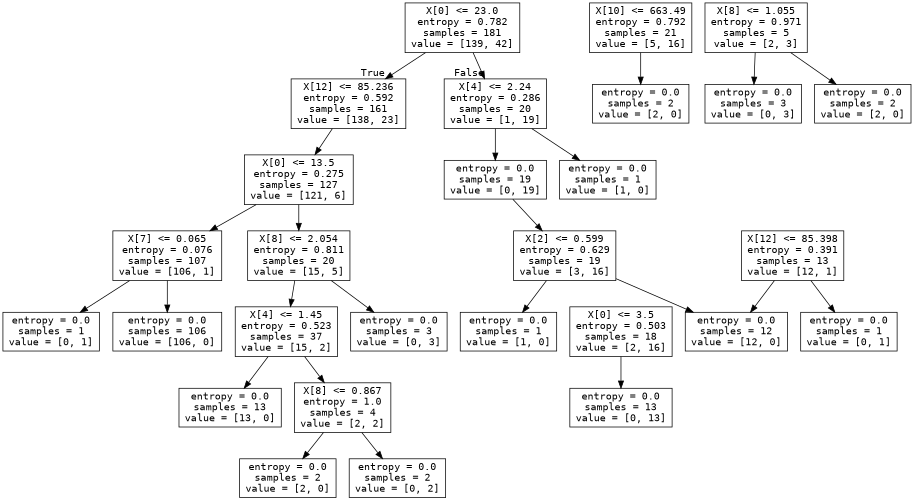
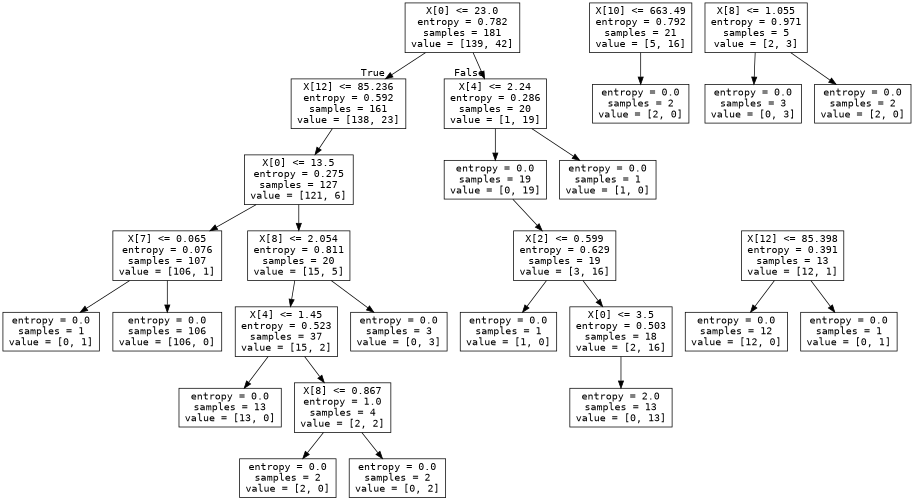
(651, 294) -> (591, 291)
(621, 408) -> (621, 408)
